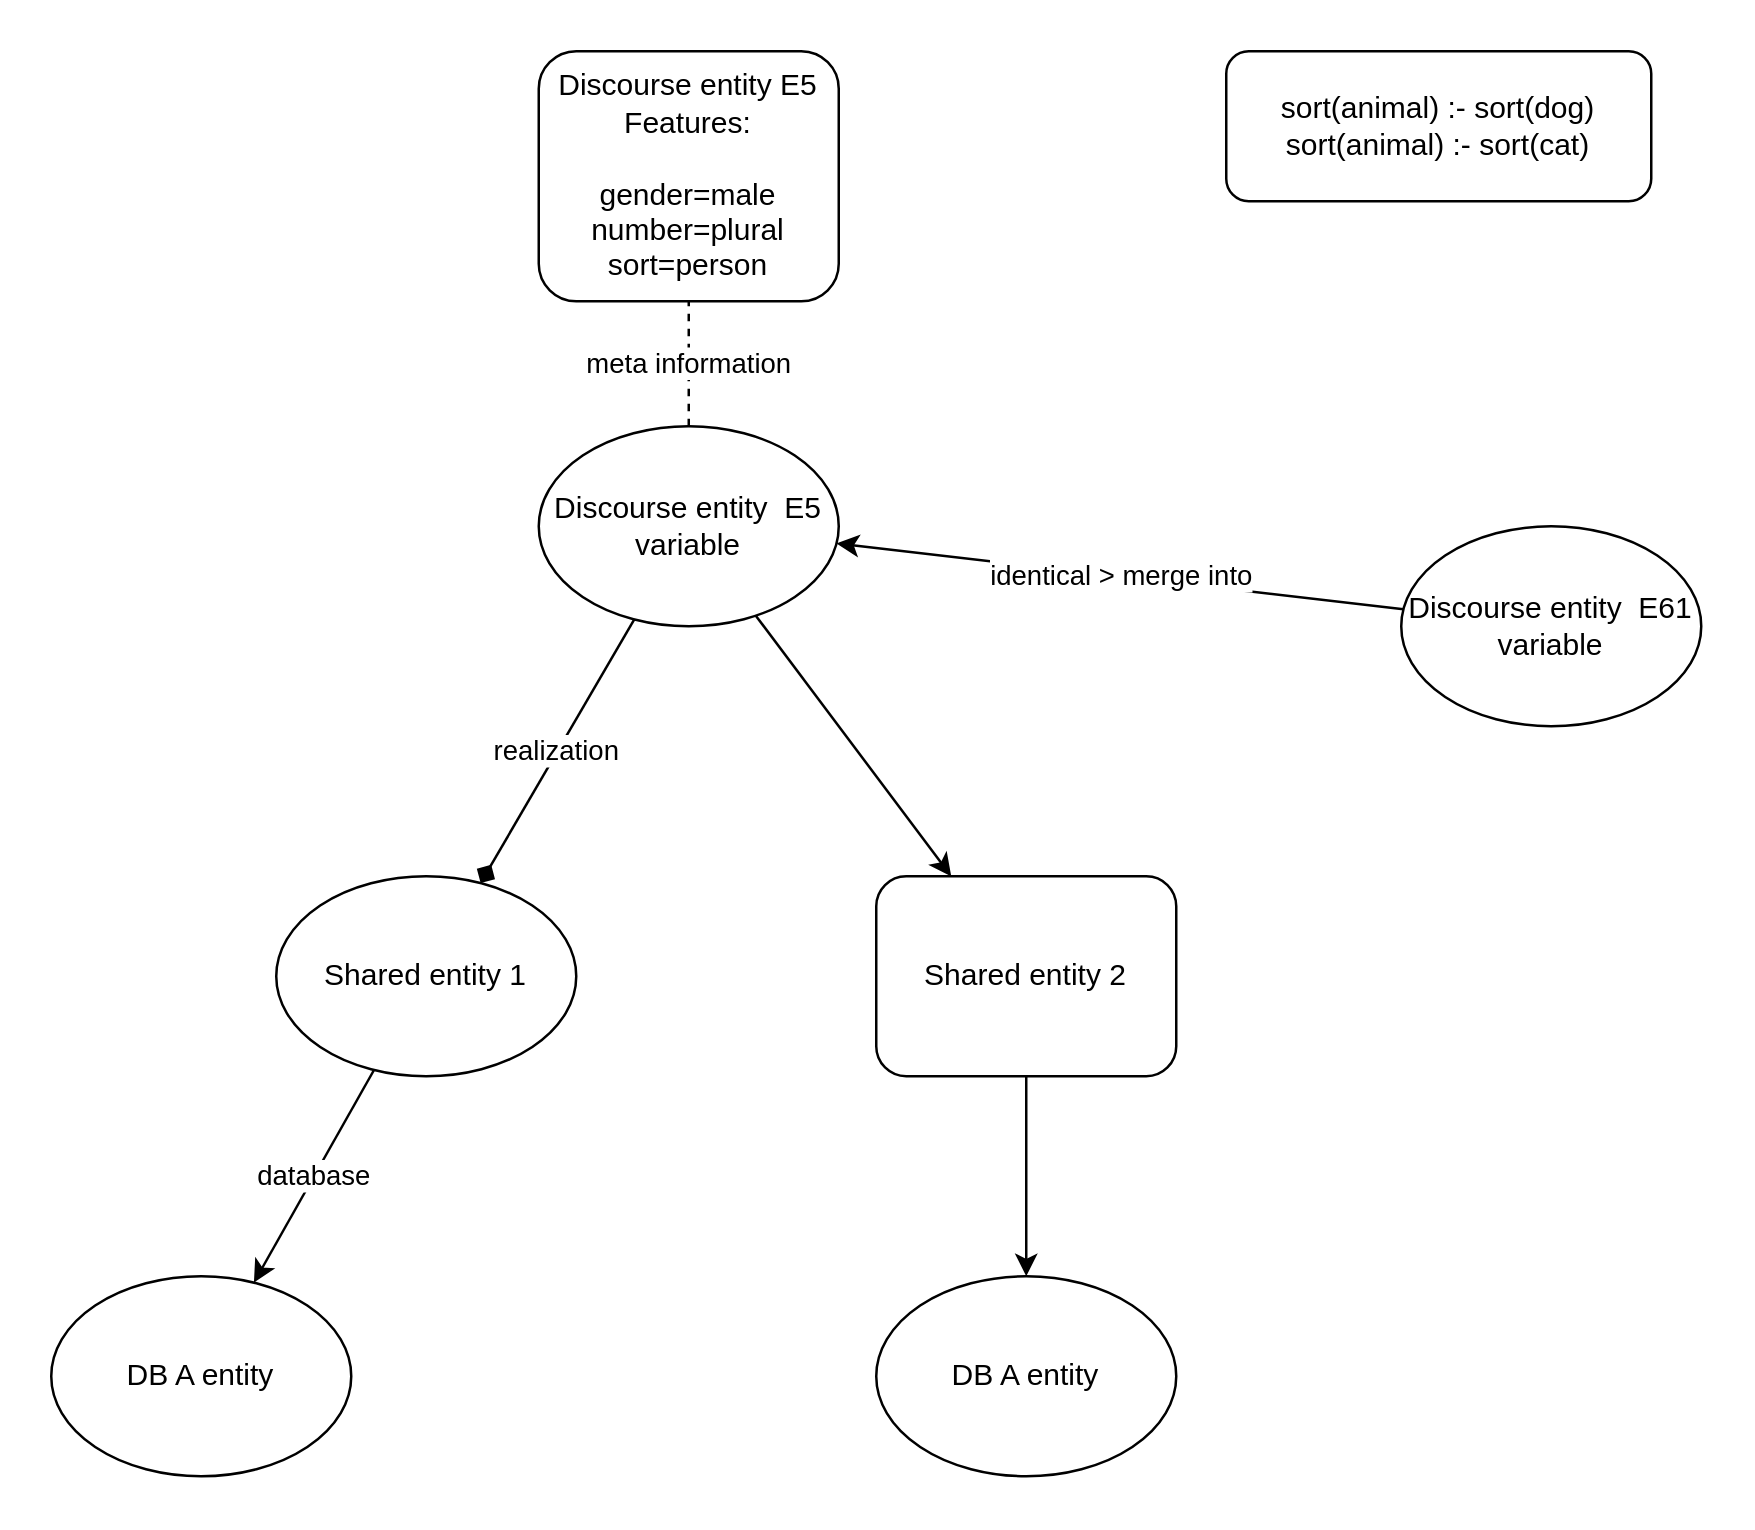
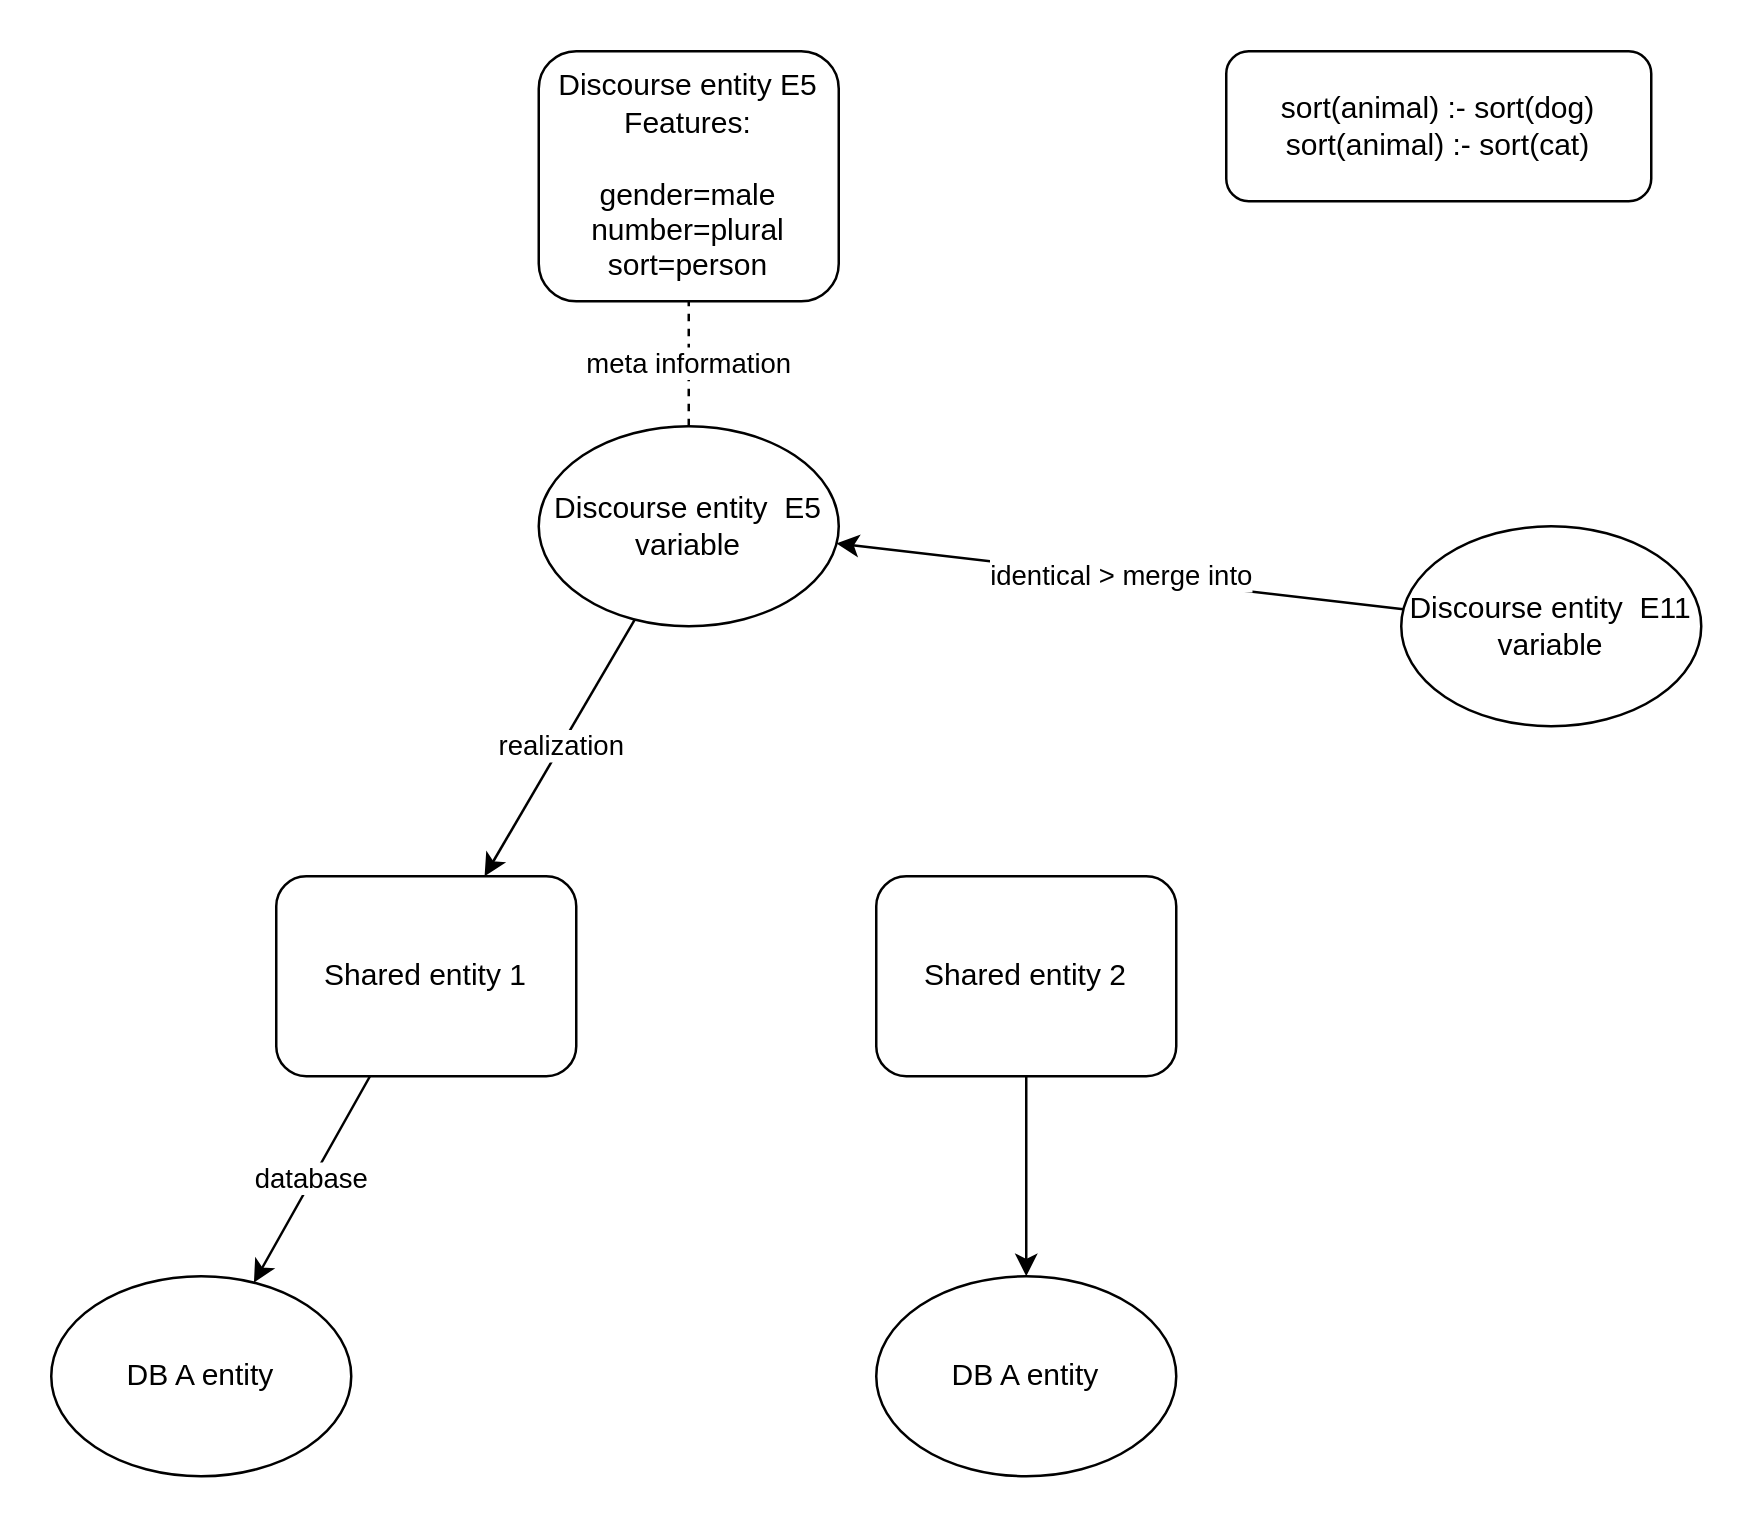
(1551, 626) -> (1551, 626)
(848, 739) -> none
(493, 862) -> (494, 861)
(426, 976) -> (426, 976)
